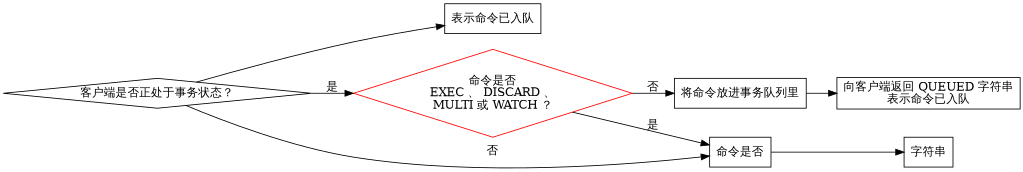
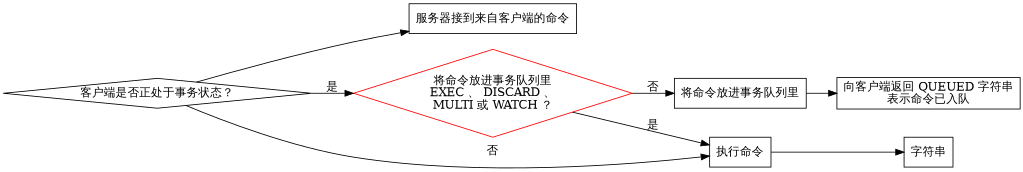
(493, 19) -> (493, 19)
(493, 93) -> (493, 93)
(740, 152) -> (740, 152)
